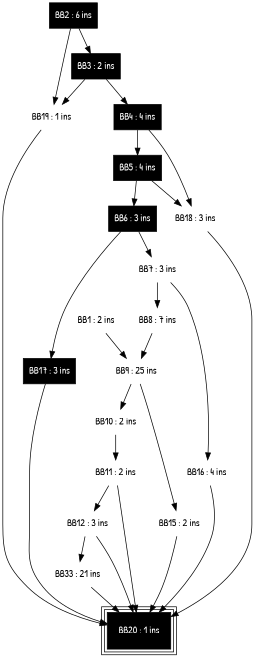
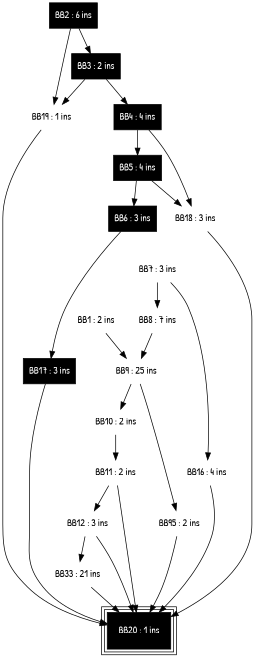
(143, 241) -> none
(179, 524) -> (179, 524)
